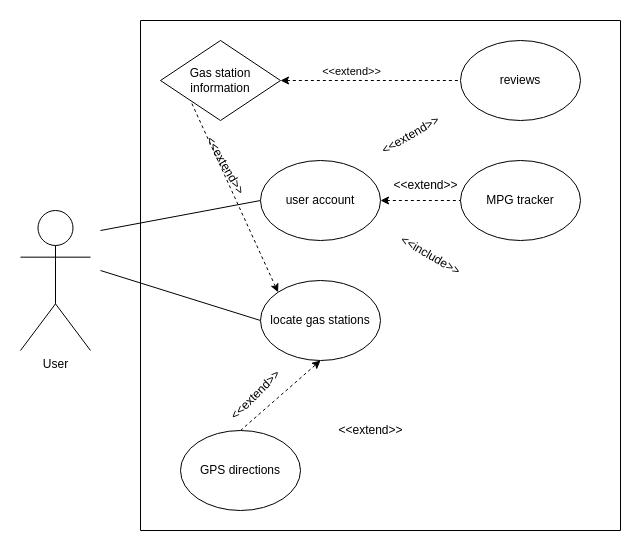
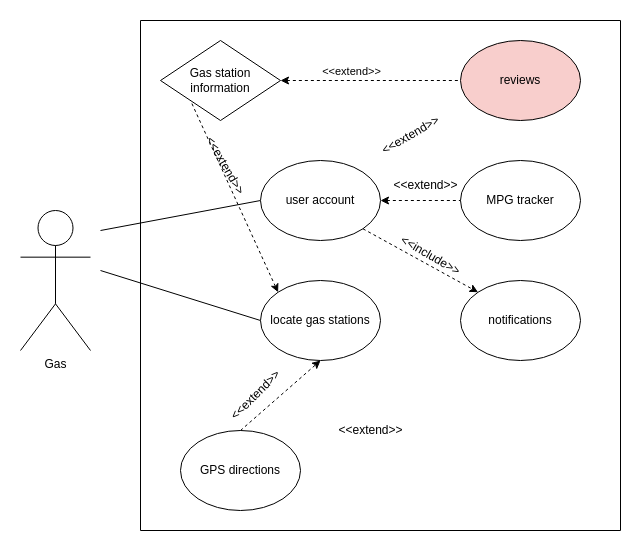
(521, 81) -> (521, 81)
none -> (417, 259)
none -> (521, 321)
(56, 365) -> (56, 365)
